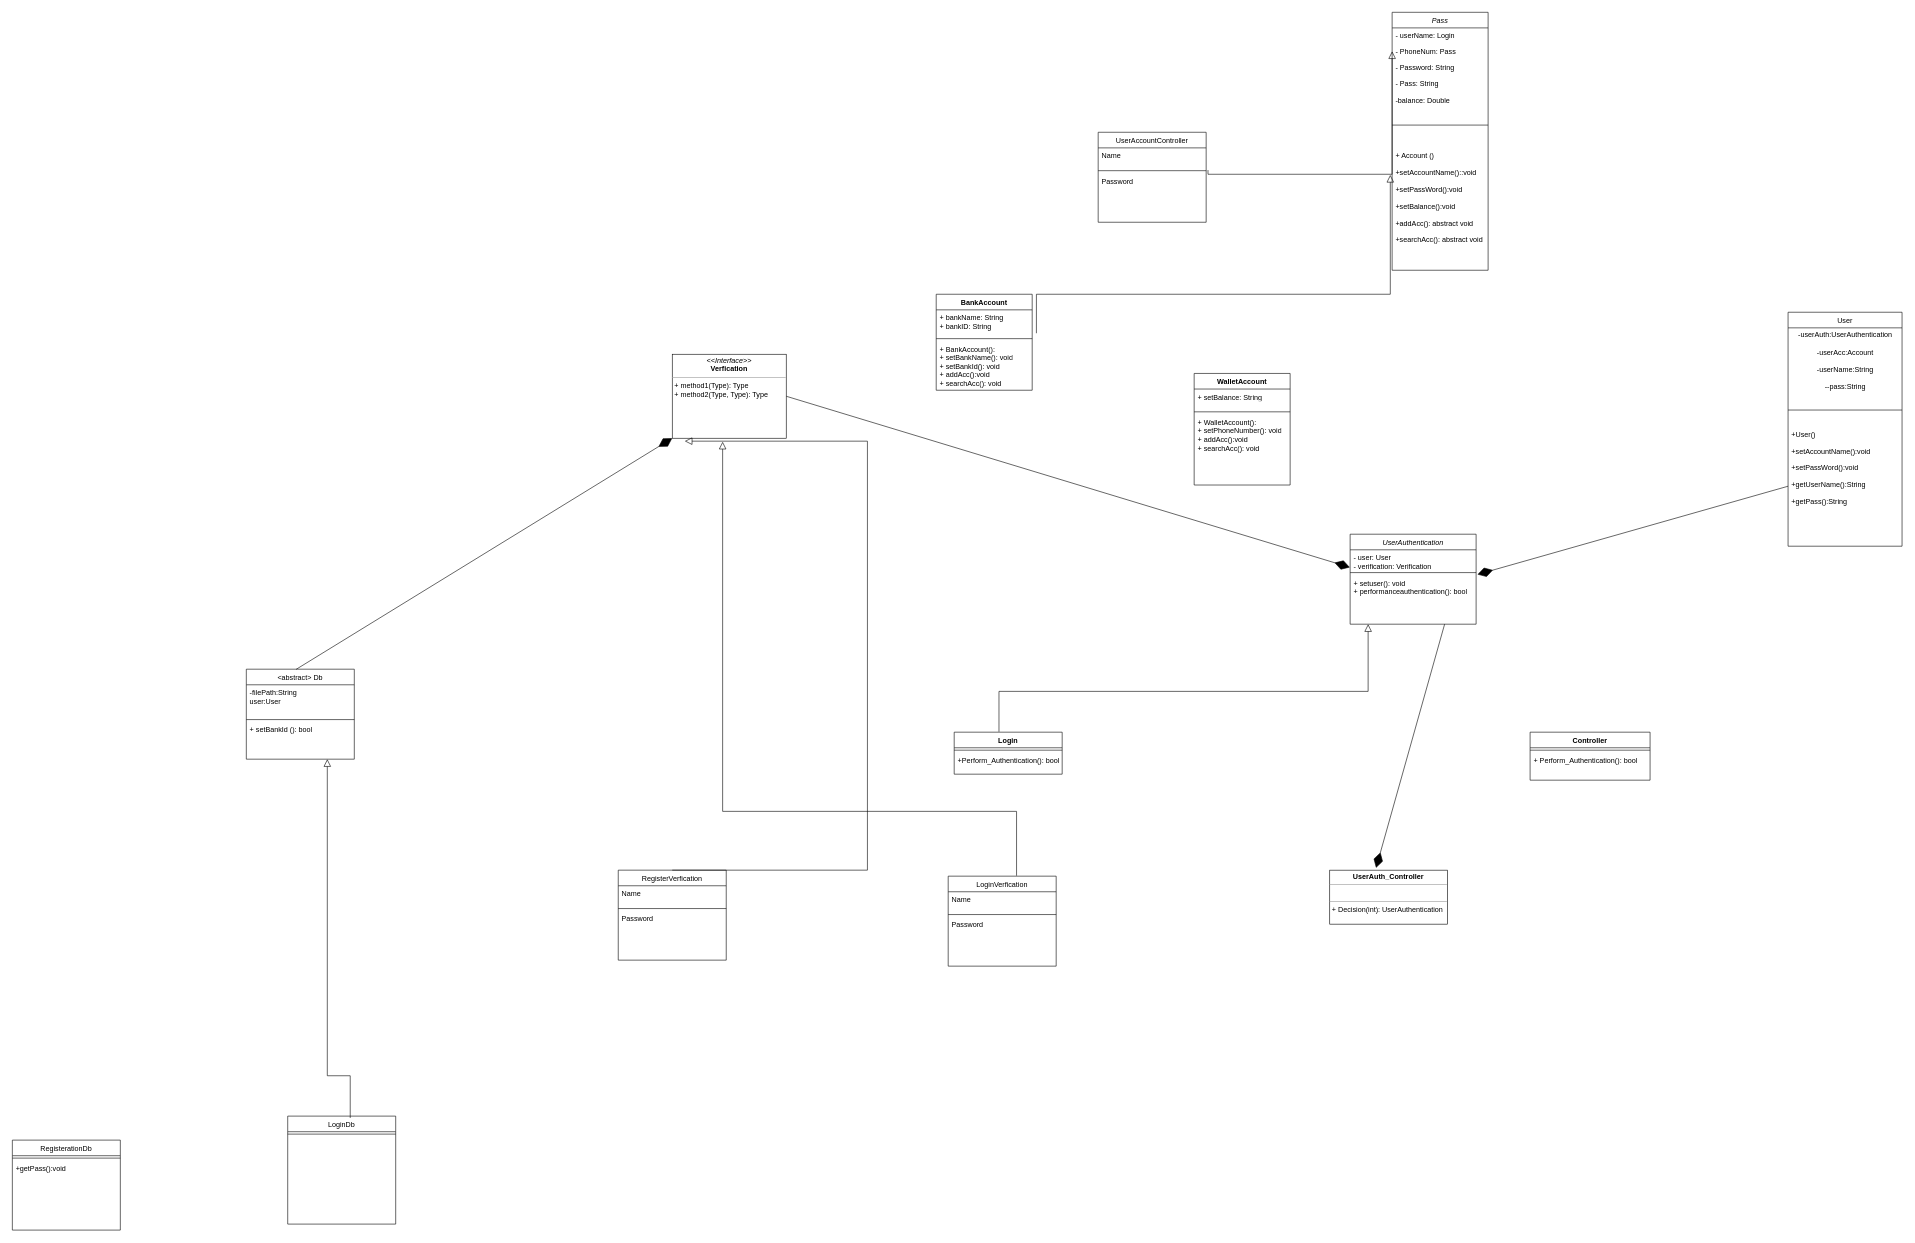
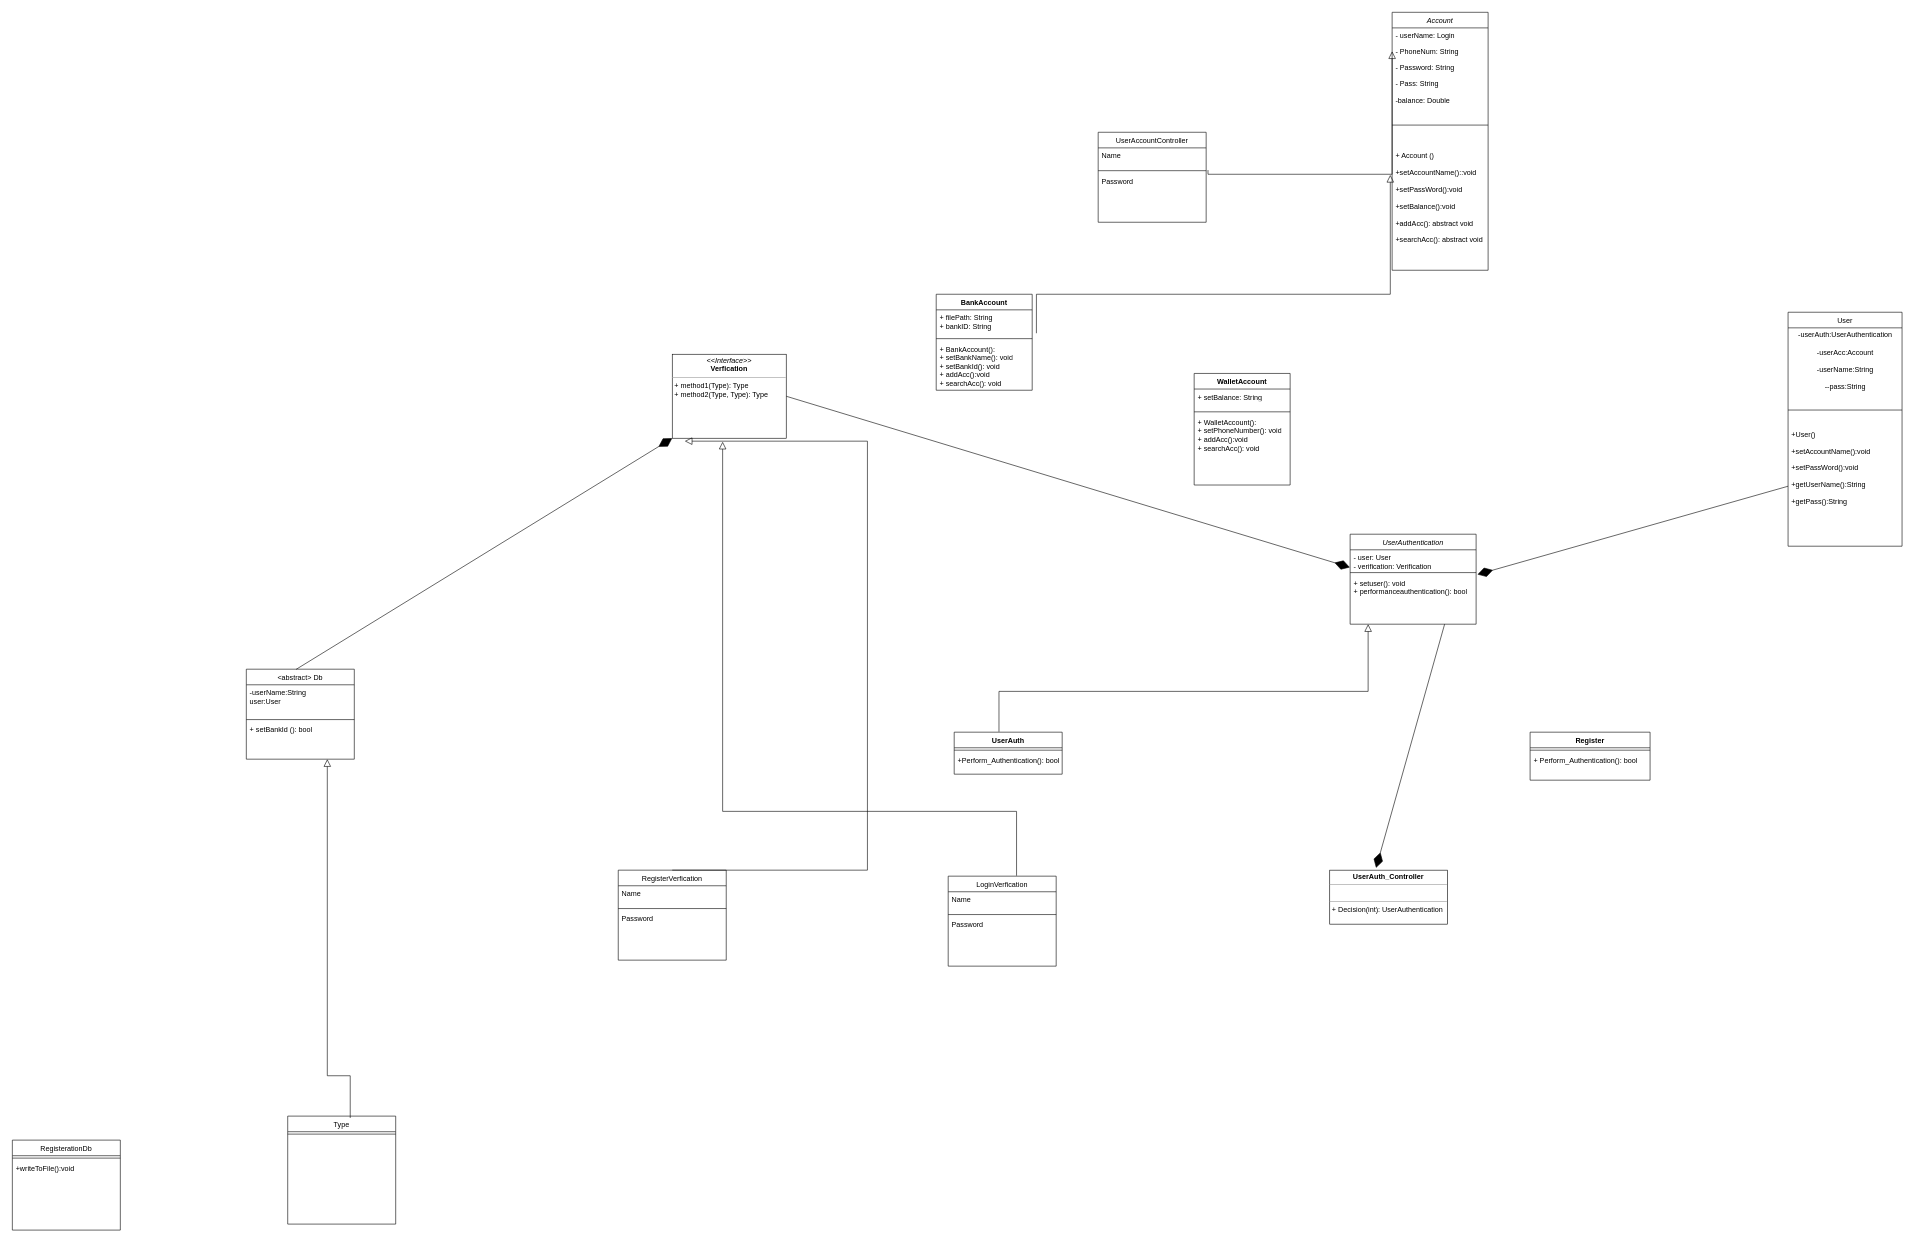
(1440, 20) -> (1440, 20)
(1425, 52) -> (1428, 52)
(972, 323) -> (971, 323)
(278, 693) -> (280, 693)
(1008, 741) -> (1008, 741)
(1590, 741) -> (1590, 741)
(341, 1124) -> (341, 1124)
(44, 1169) -> (49, 1169)
